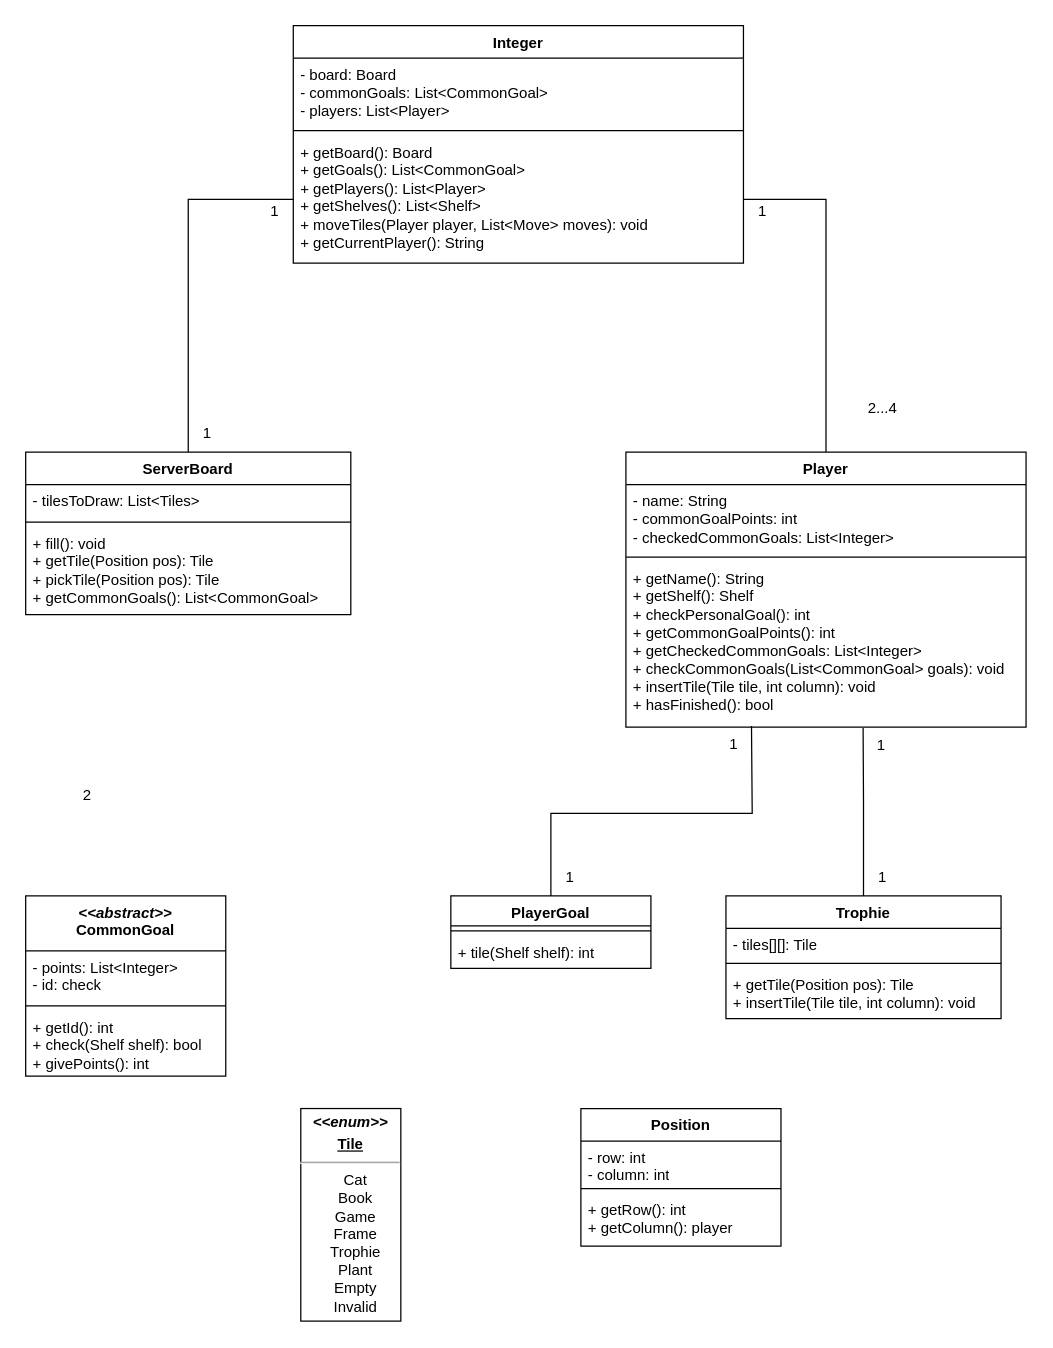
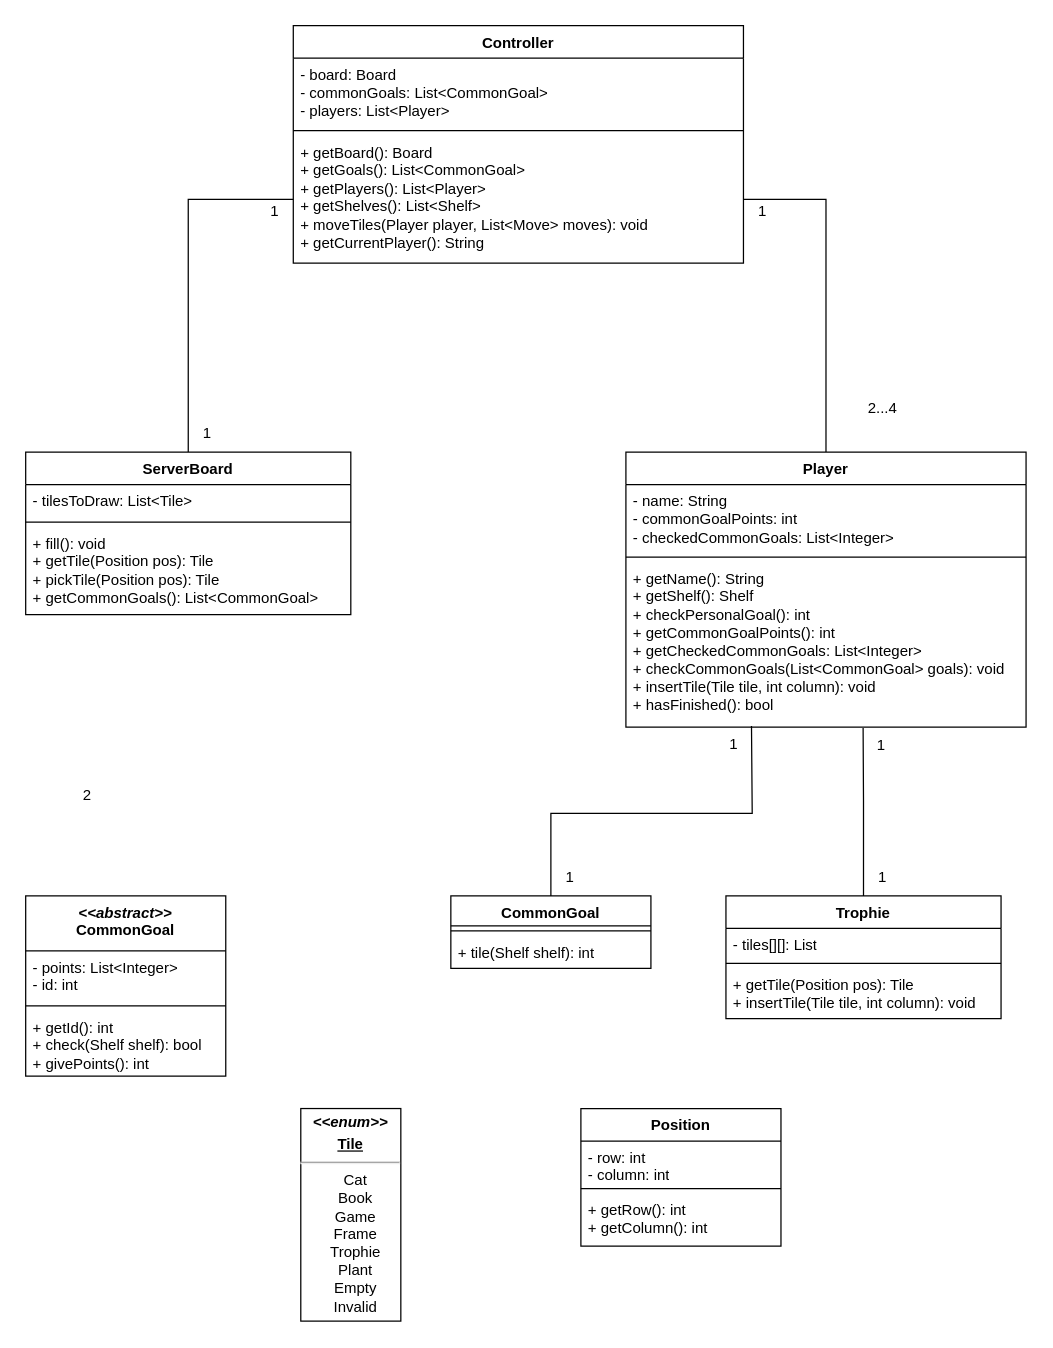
(518, 43) -> (518, 43)
(127, 502) -> (123, 502)
(551, 913) -> (551, 913)
(791, 946) -> (793, 946)
(120, 977) -> (120, 977)
(667, 1220) -> (654, 1220)
